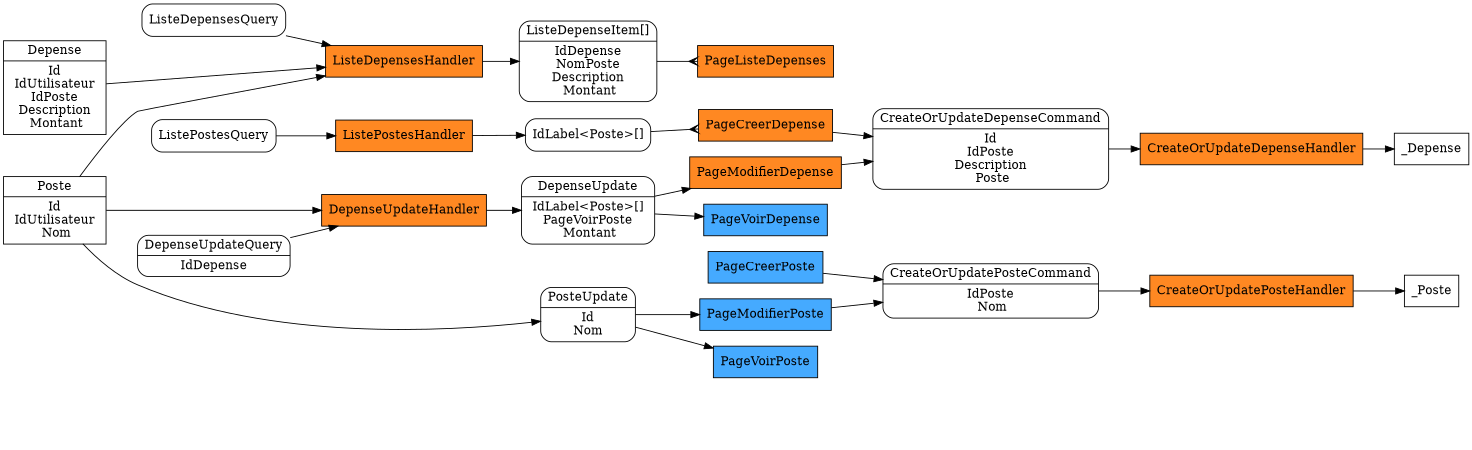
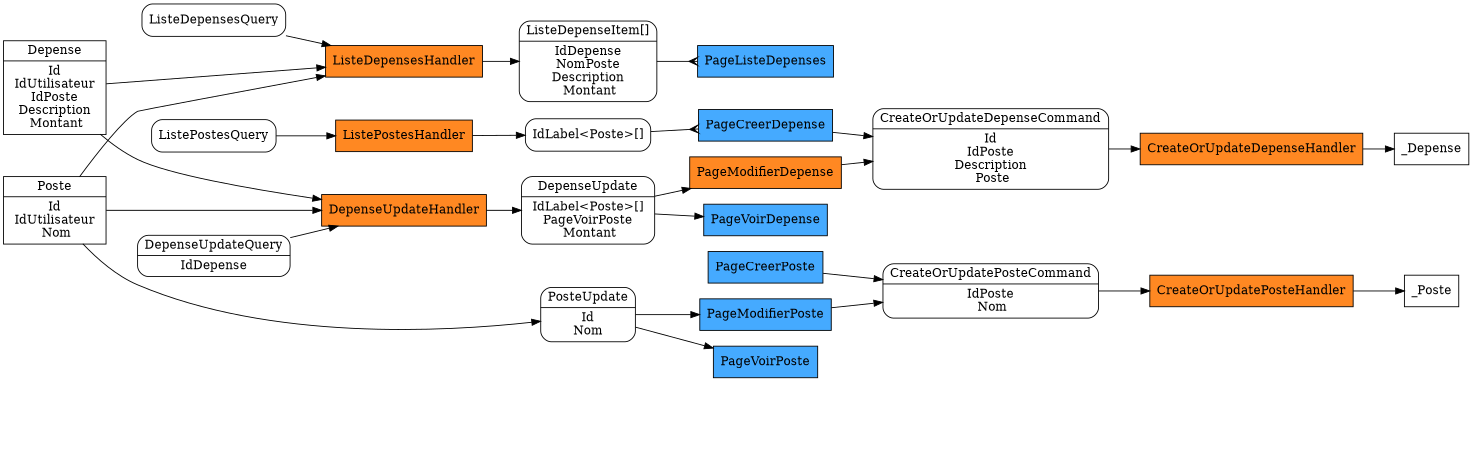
(766, 61) -> (766, 61)
(766, 125) -> (766, 125)
none -> (202, 178)
